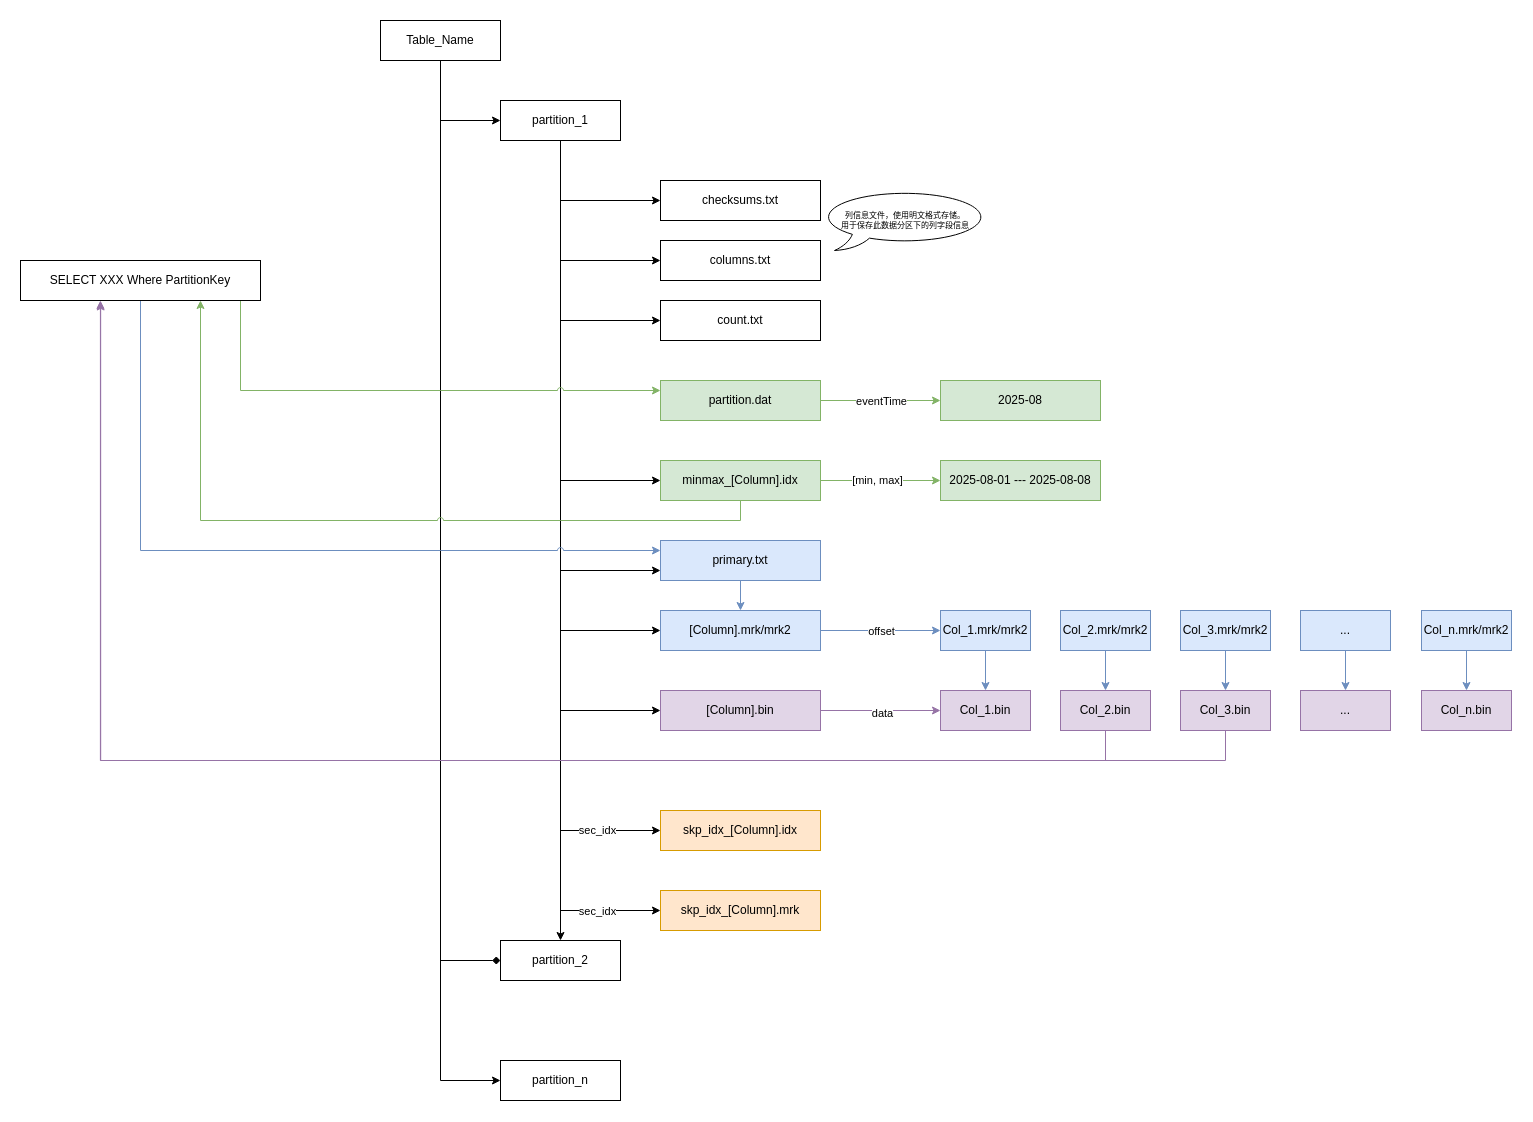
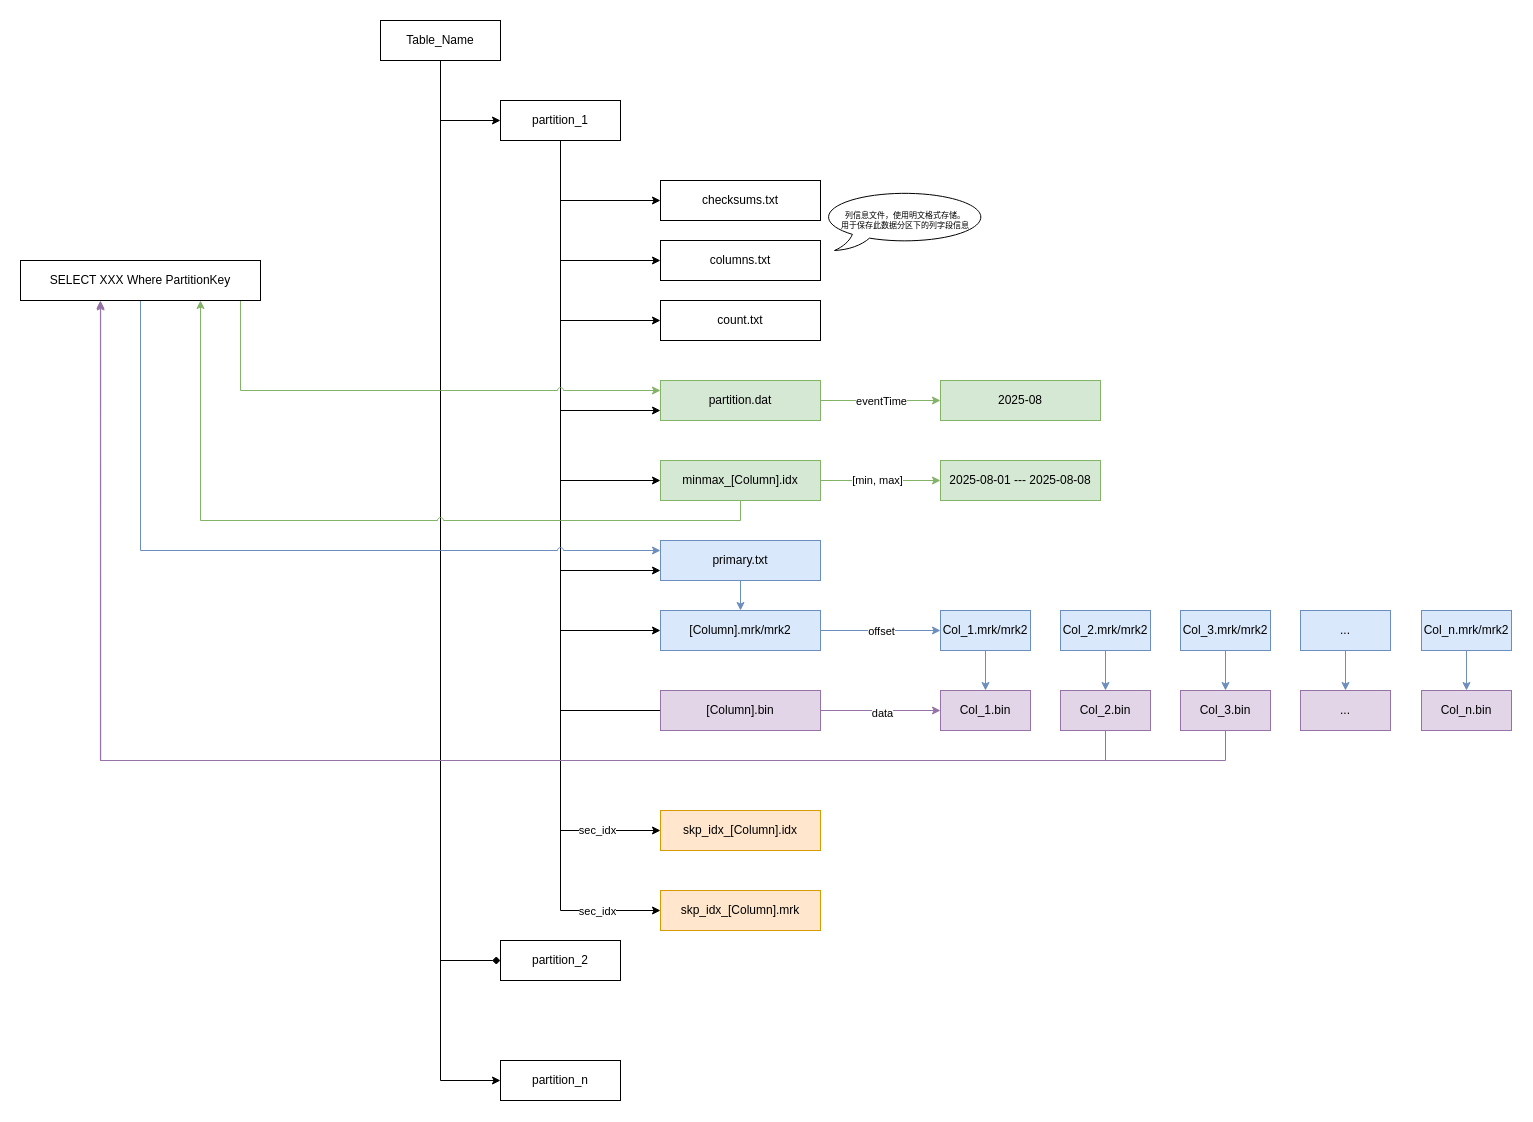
(652, 711) -> (655, 711)
(561, 923) -> (608, 411)
